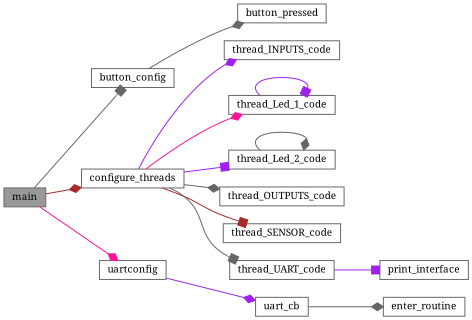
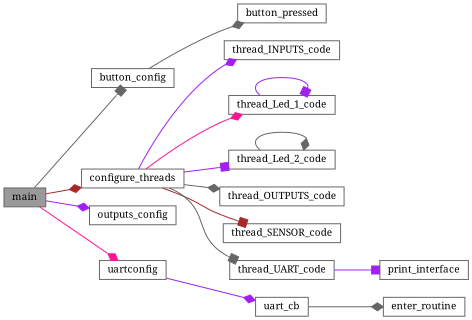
none -> (133, 215)
